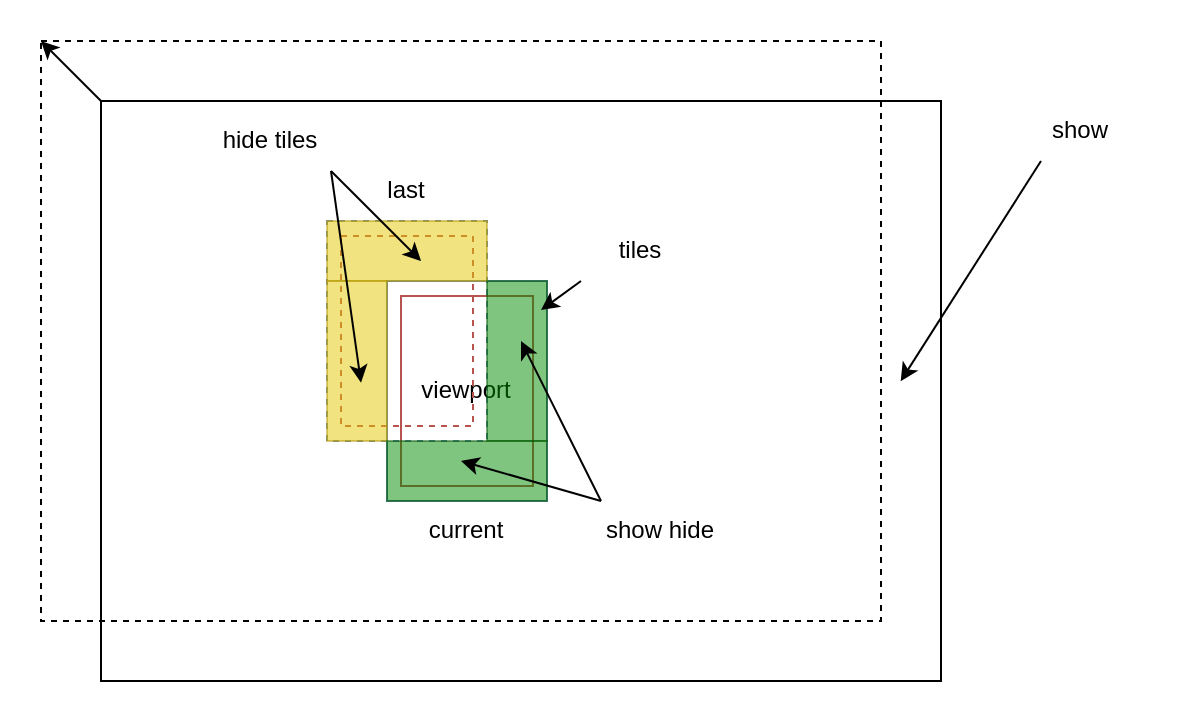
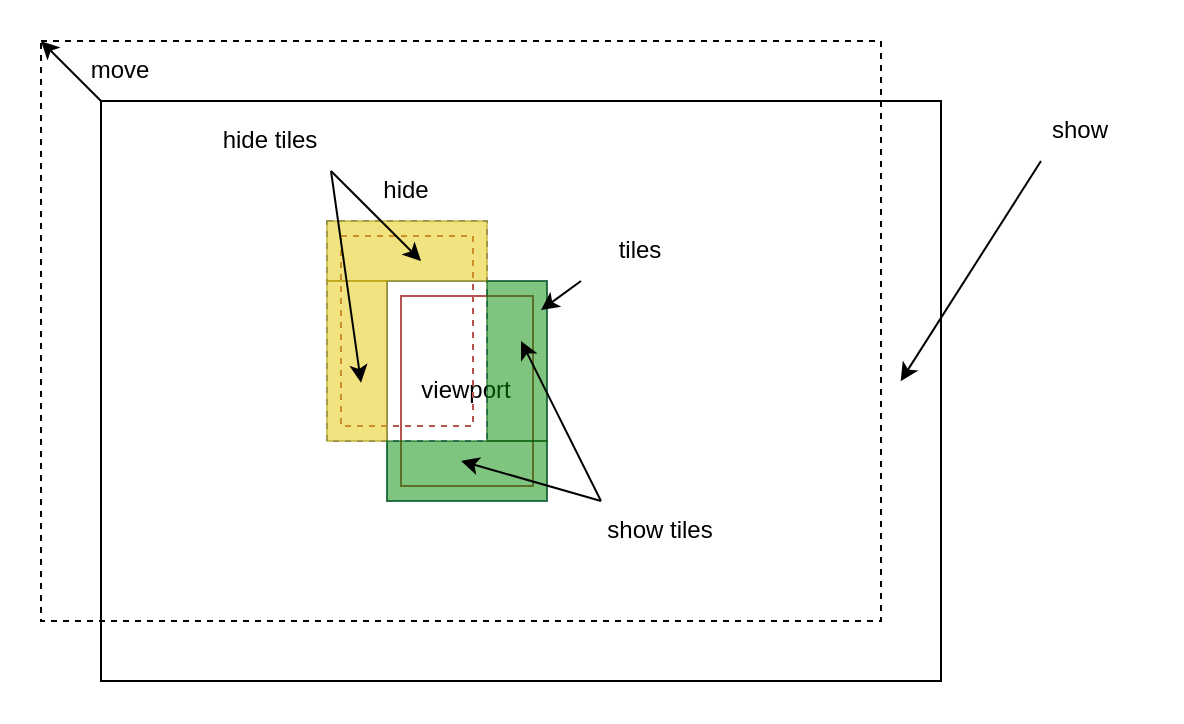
none -> (121, 71)
(407, 191) -> (407, 191)
(467, 531) -> none
(661, 531) -> (661, 531)
